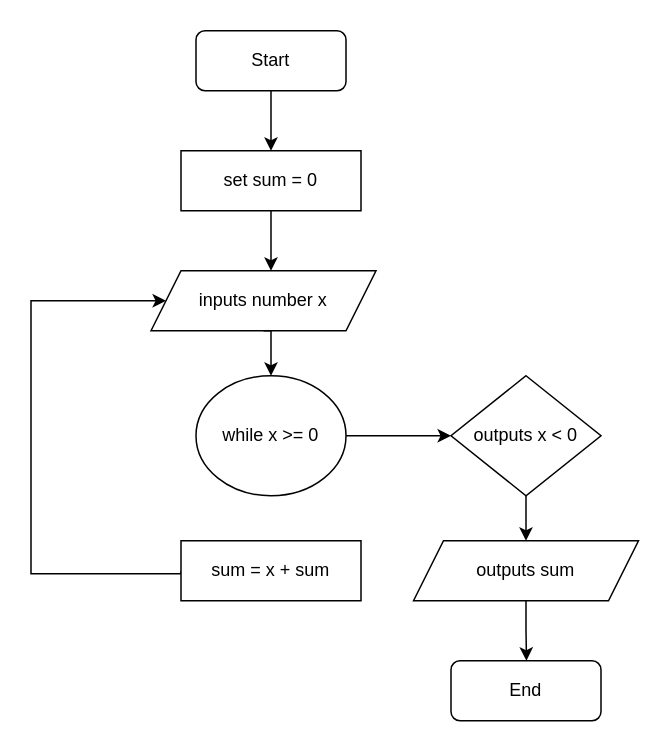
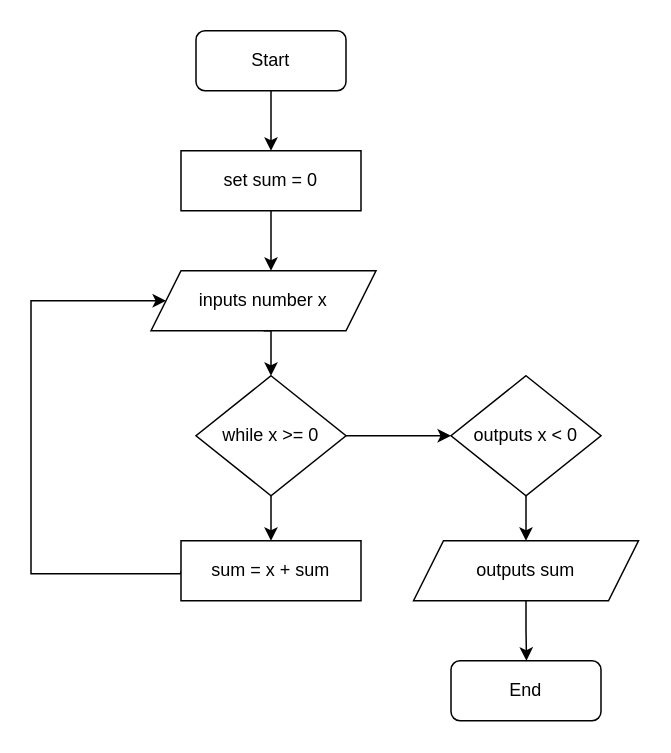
(271, 436) -> (271, 436)
none -> (271, 513)
